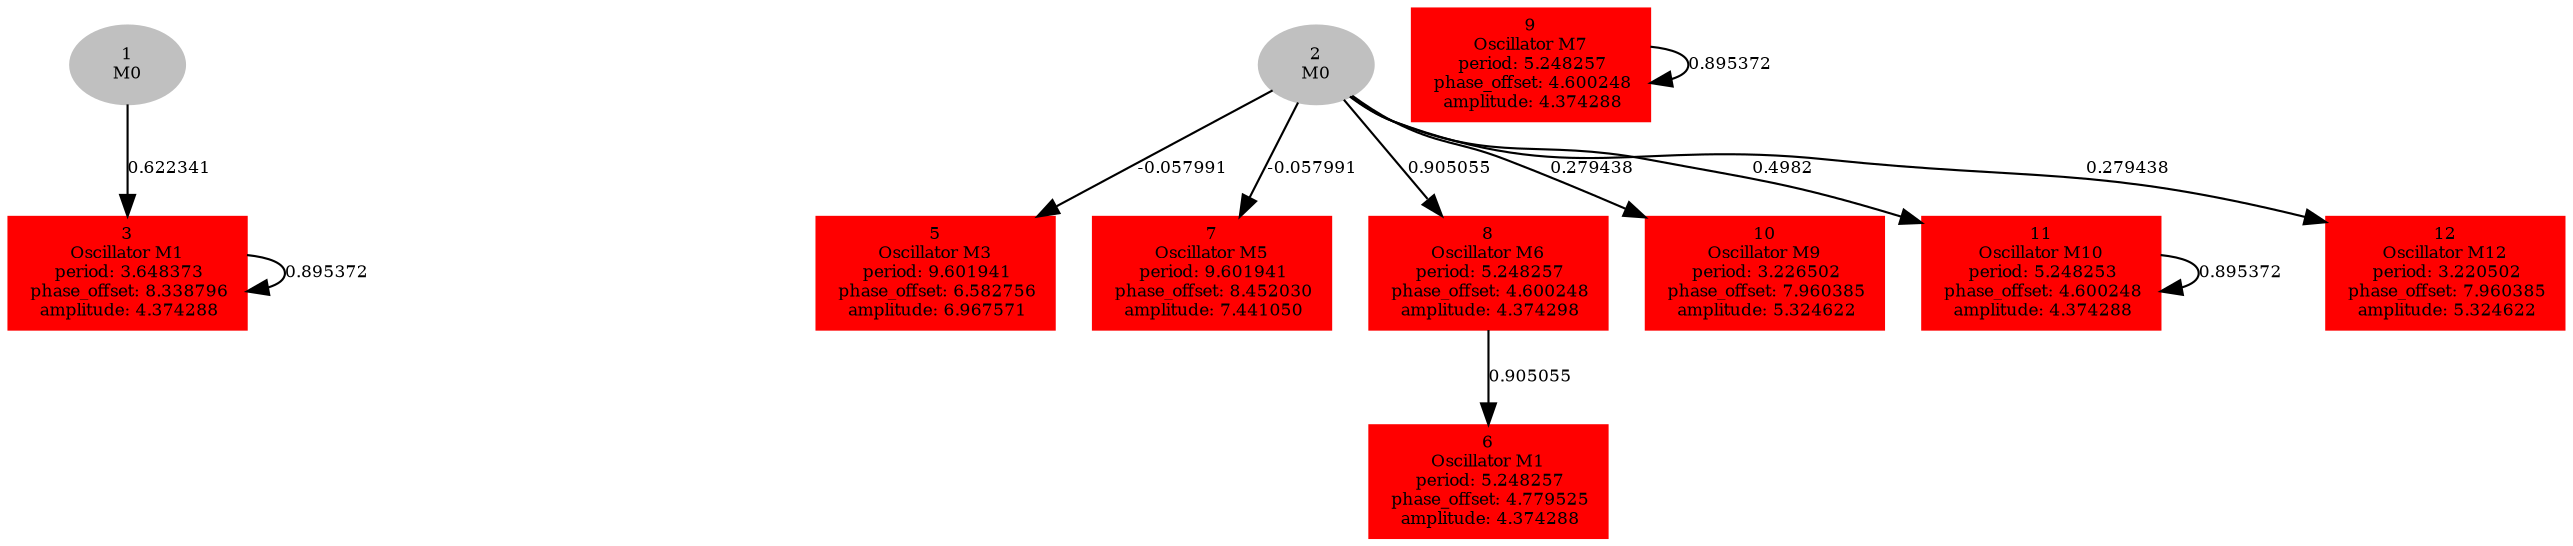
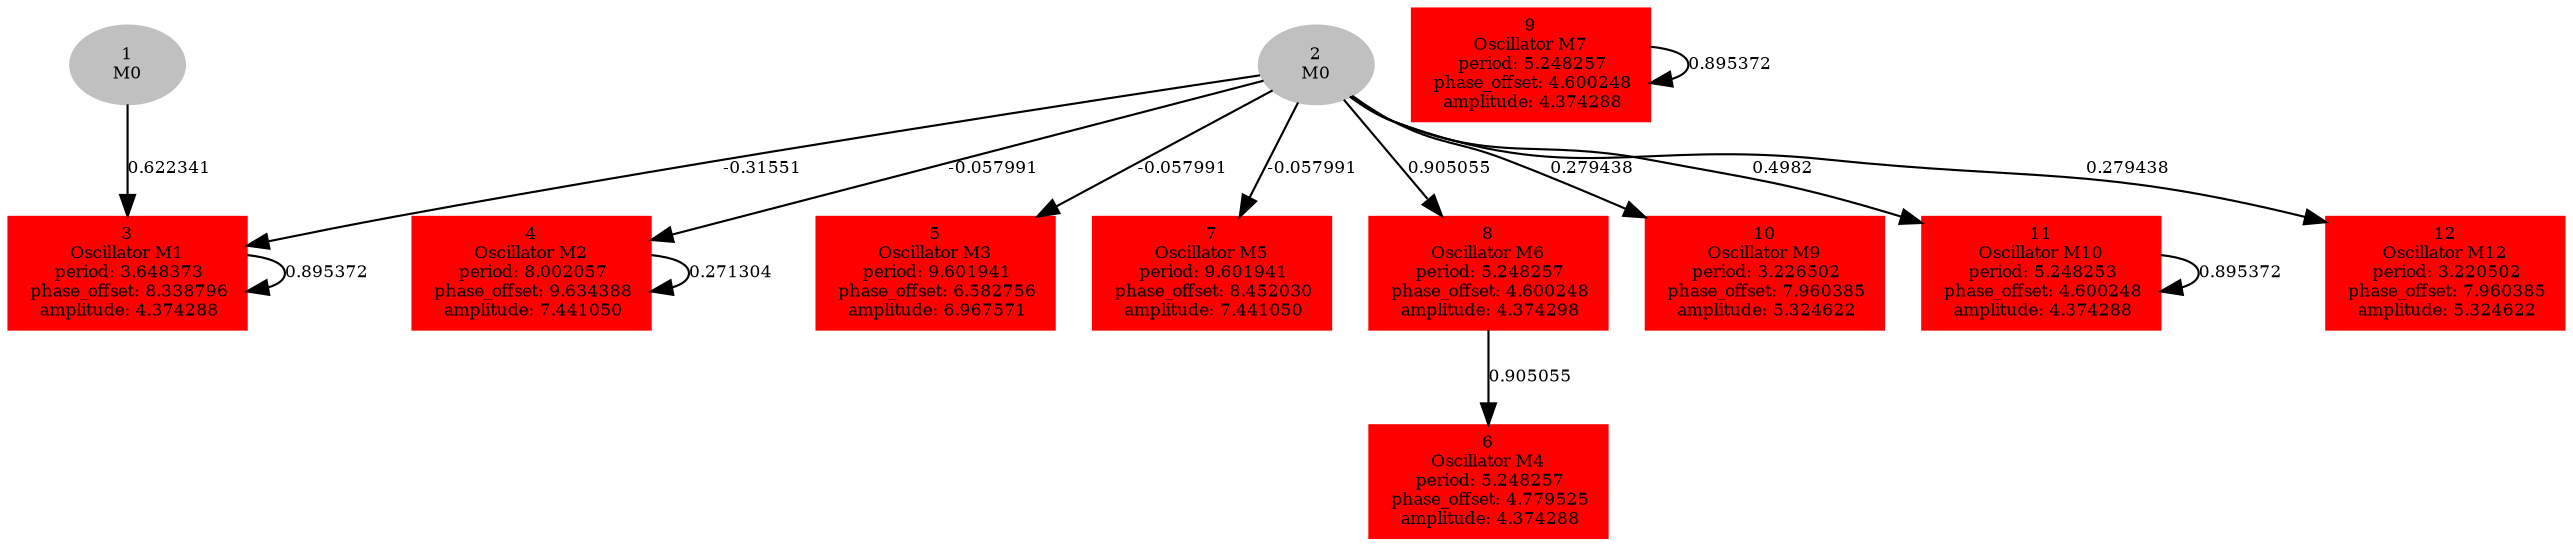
none -> (763, 153)
none -> (532, 273)
(1488, 461) -> (1488, 461)
